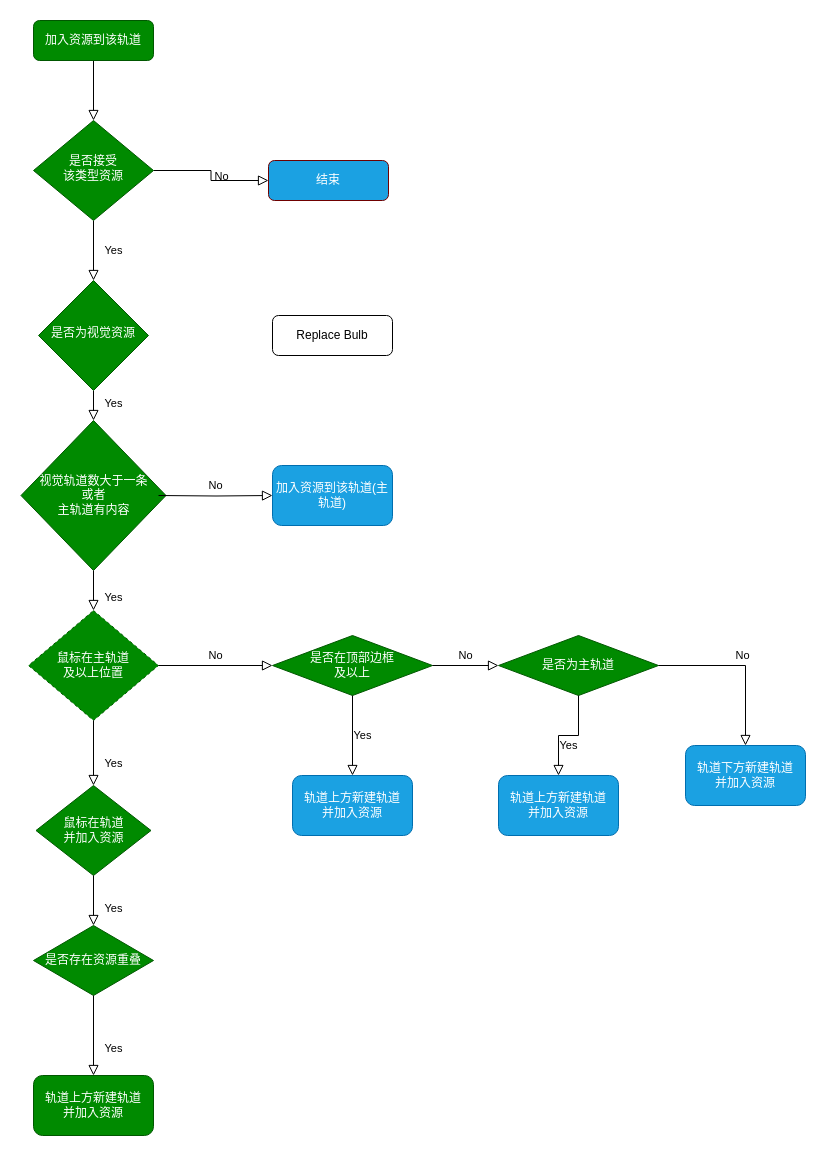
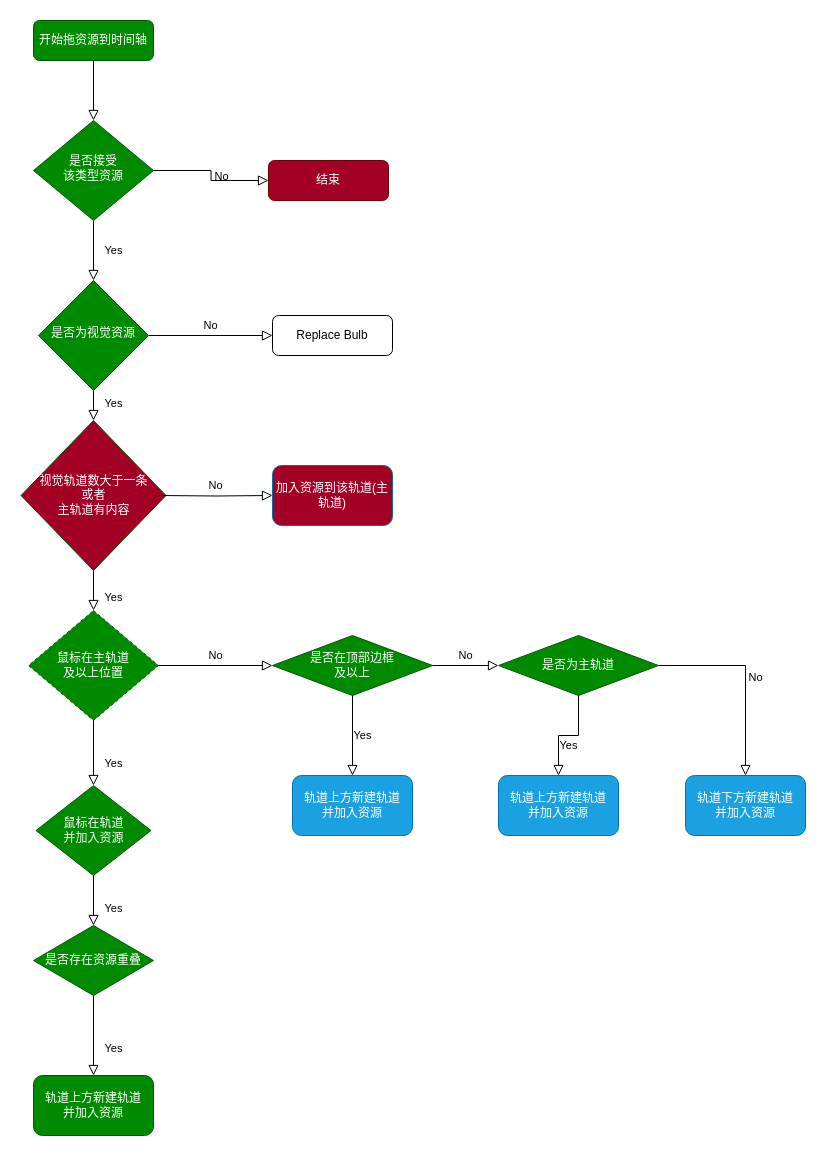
(94, 41) -> (94, 41)
(329, 181) -> (329, 181)
none -> (205, 336)
(94, 496) -> (94, 496)
(333, 496) -> (333, 496)
(746, 776) -> (746, 806)
